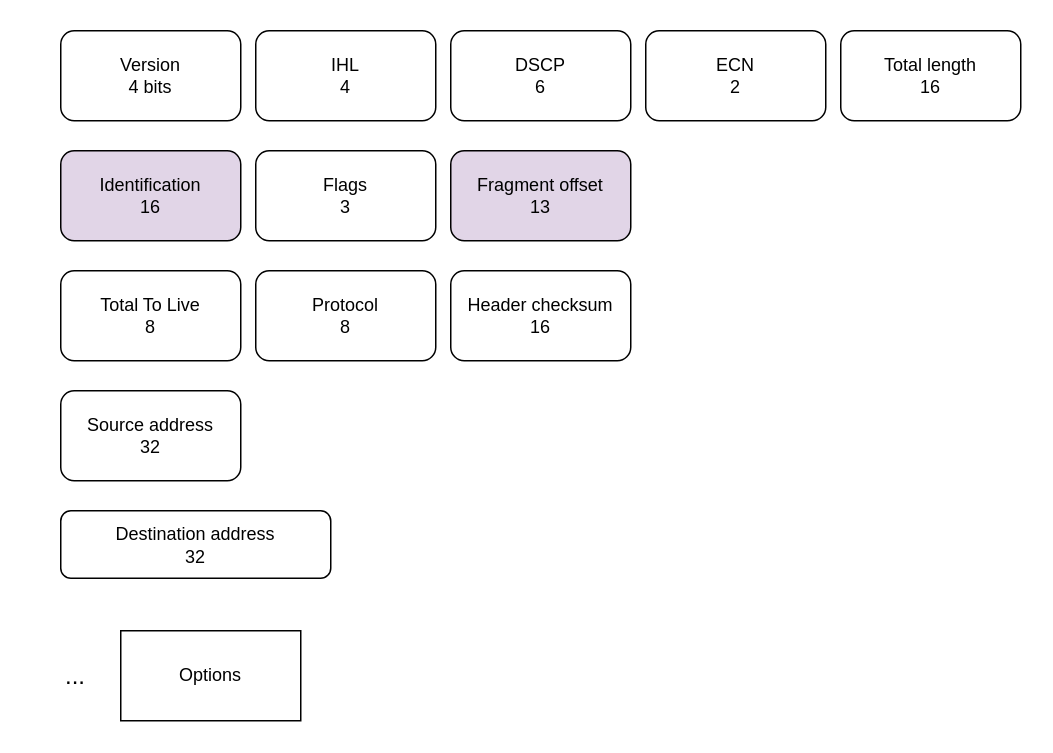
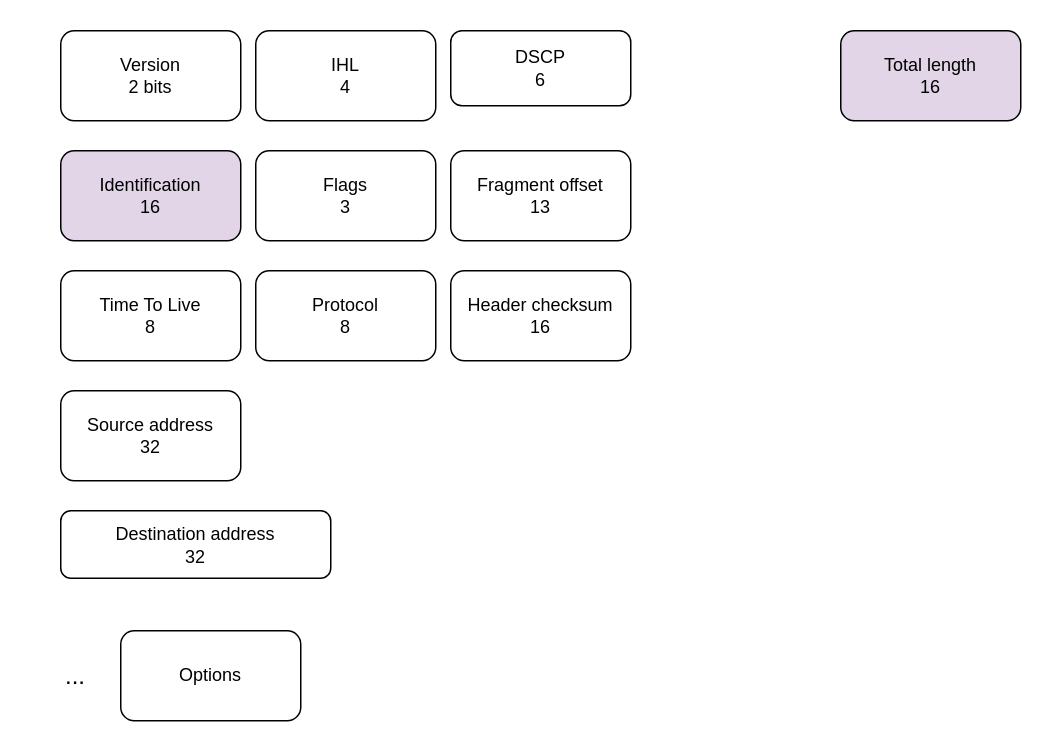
(151, 76) -> (151, 76)
(541, 76) -> (541, 68)
(736, 76) -> none
(931, 76) -> (931, 76)
(541, 196) -> (541, 196)
(151, 316) -> (151, 316)
(211, 676) -> (211, 676)
